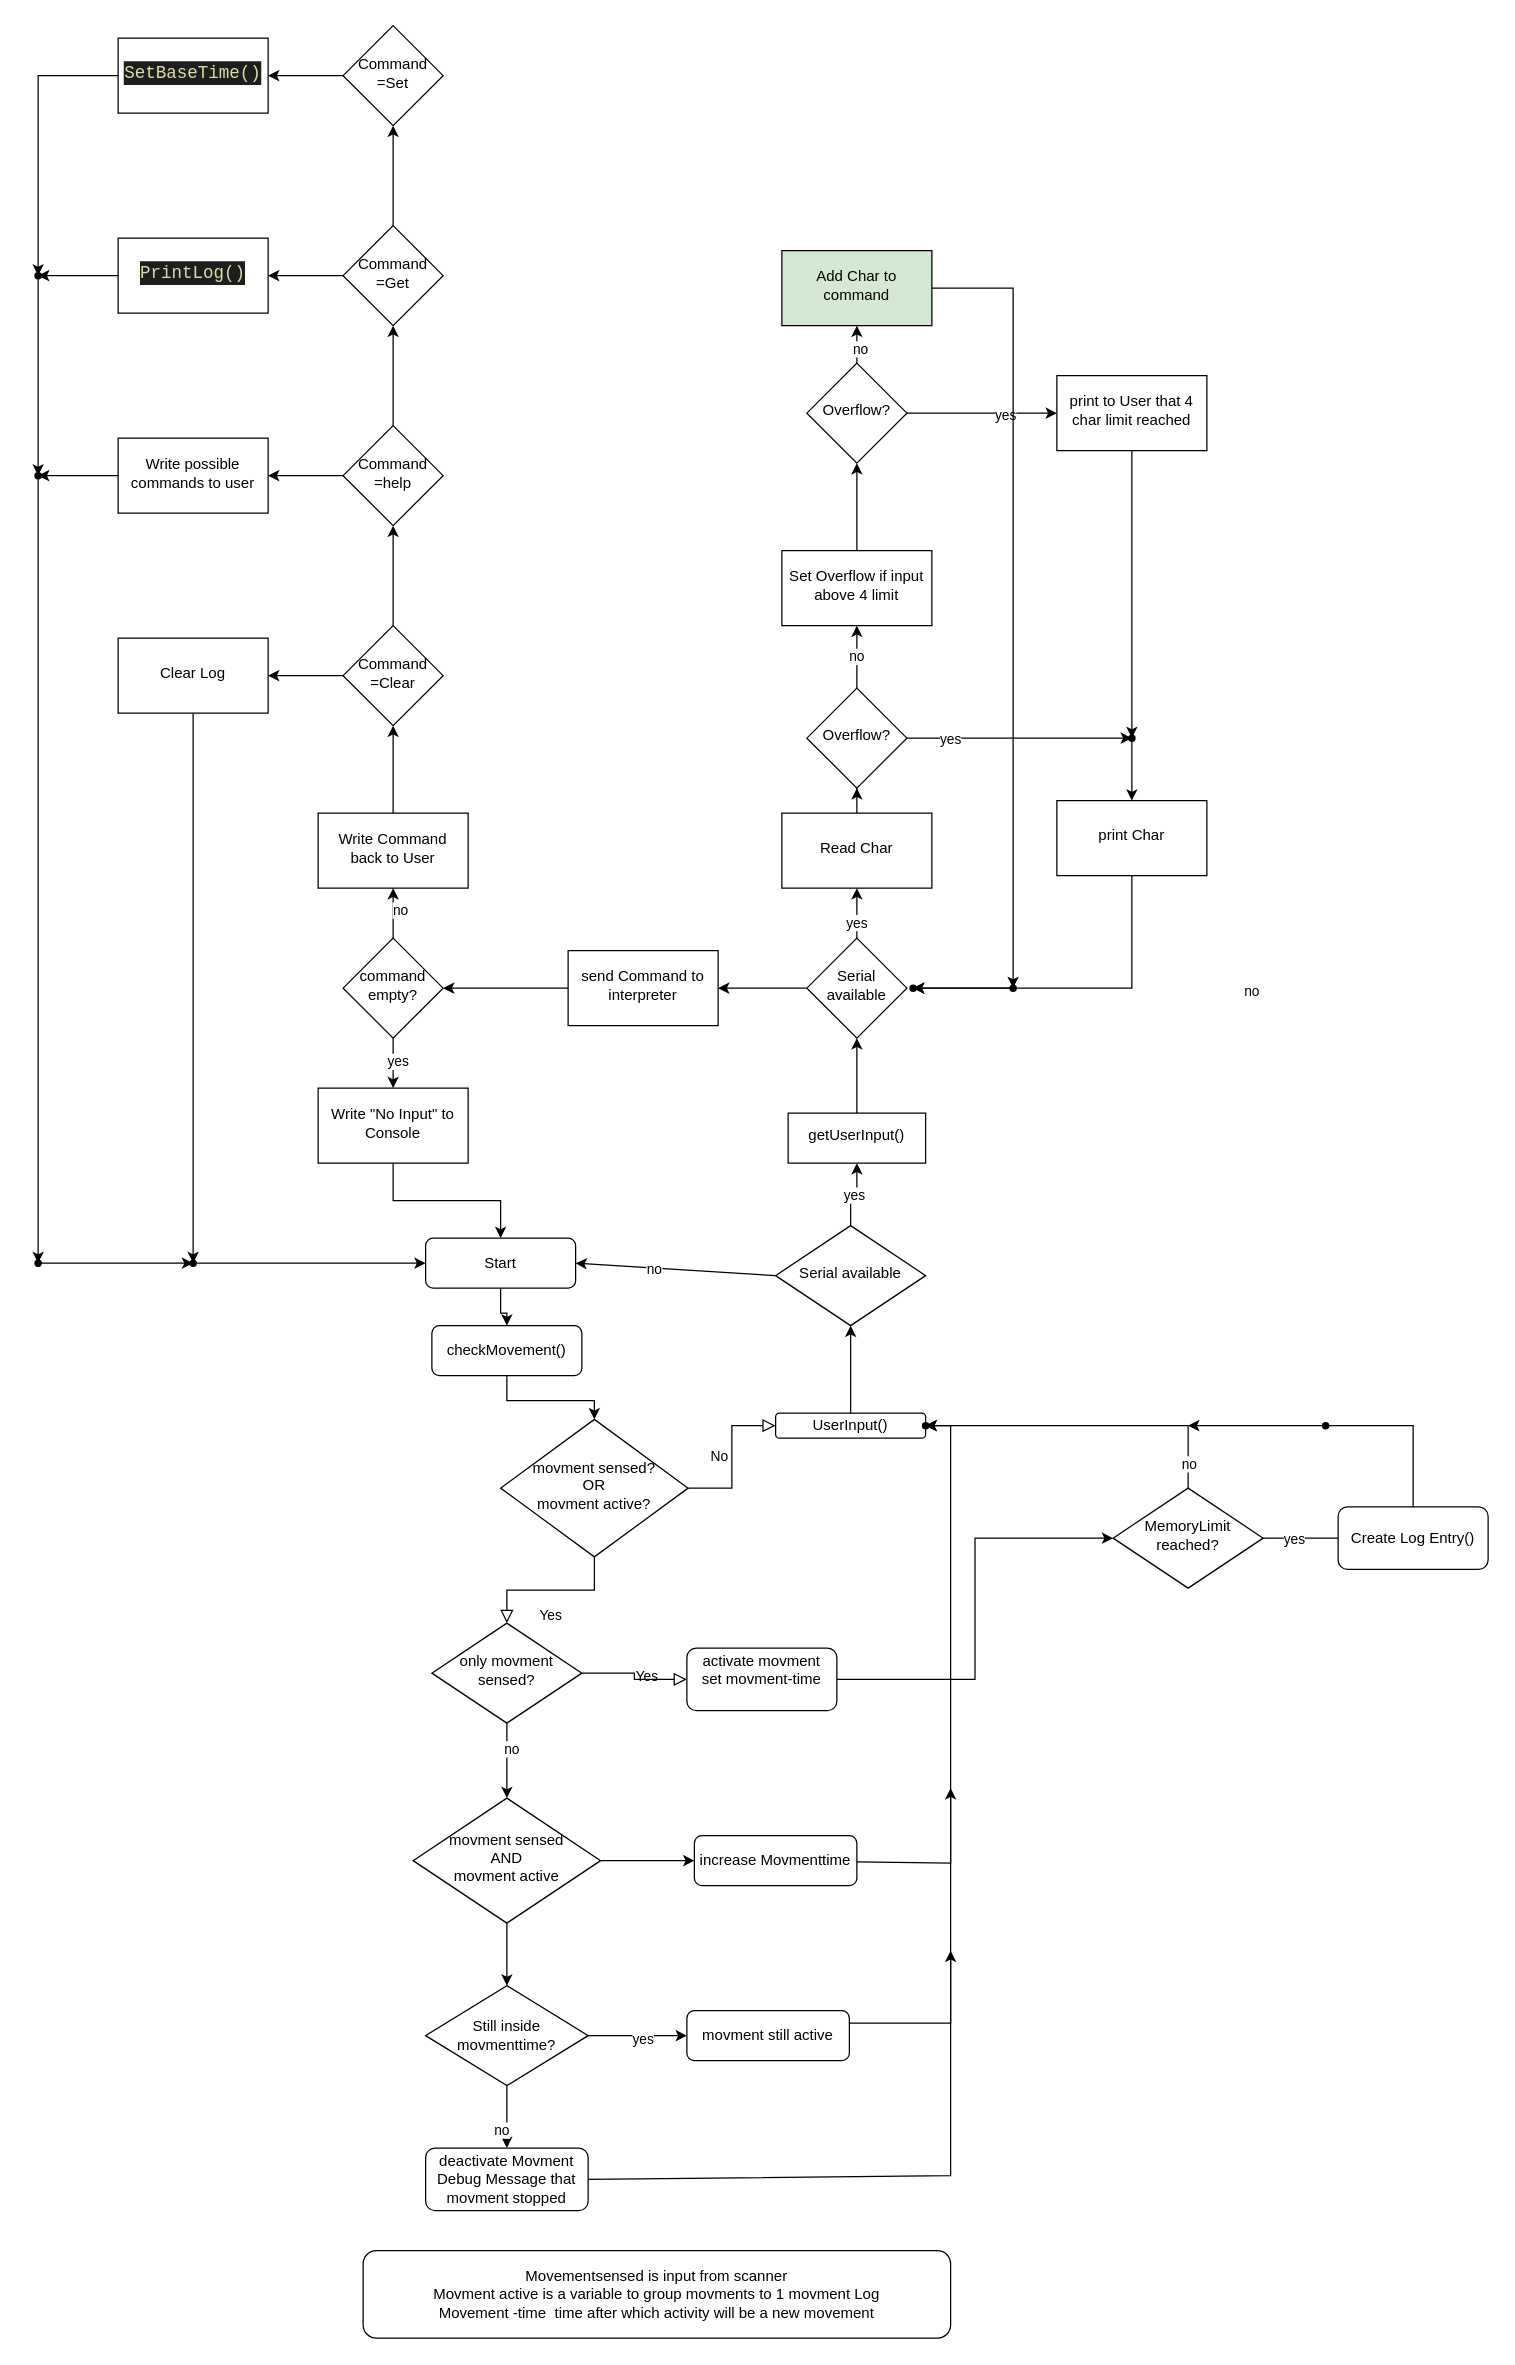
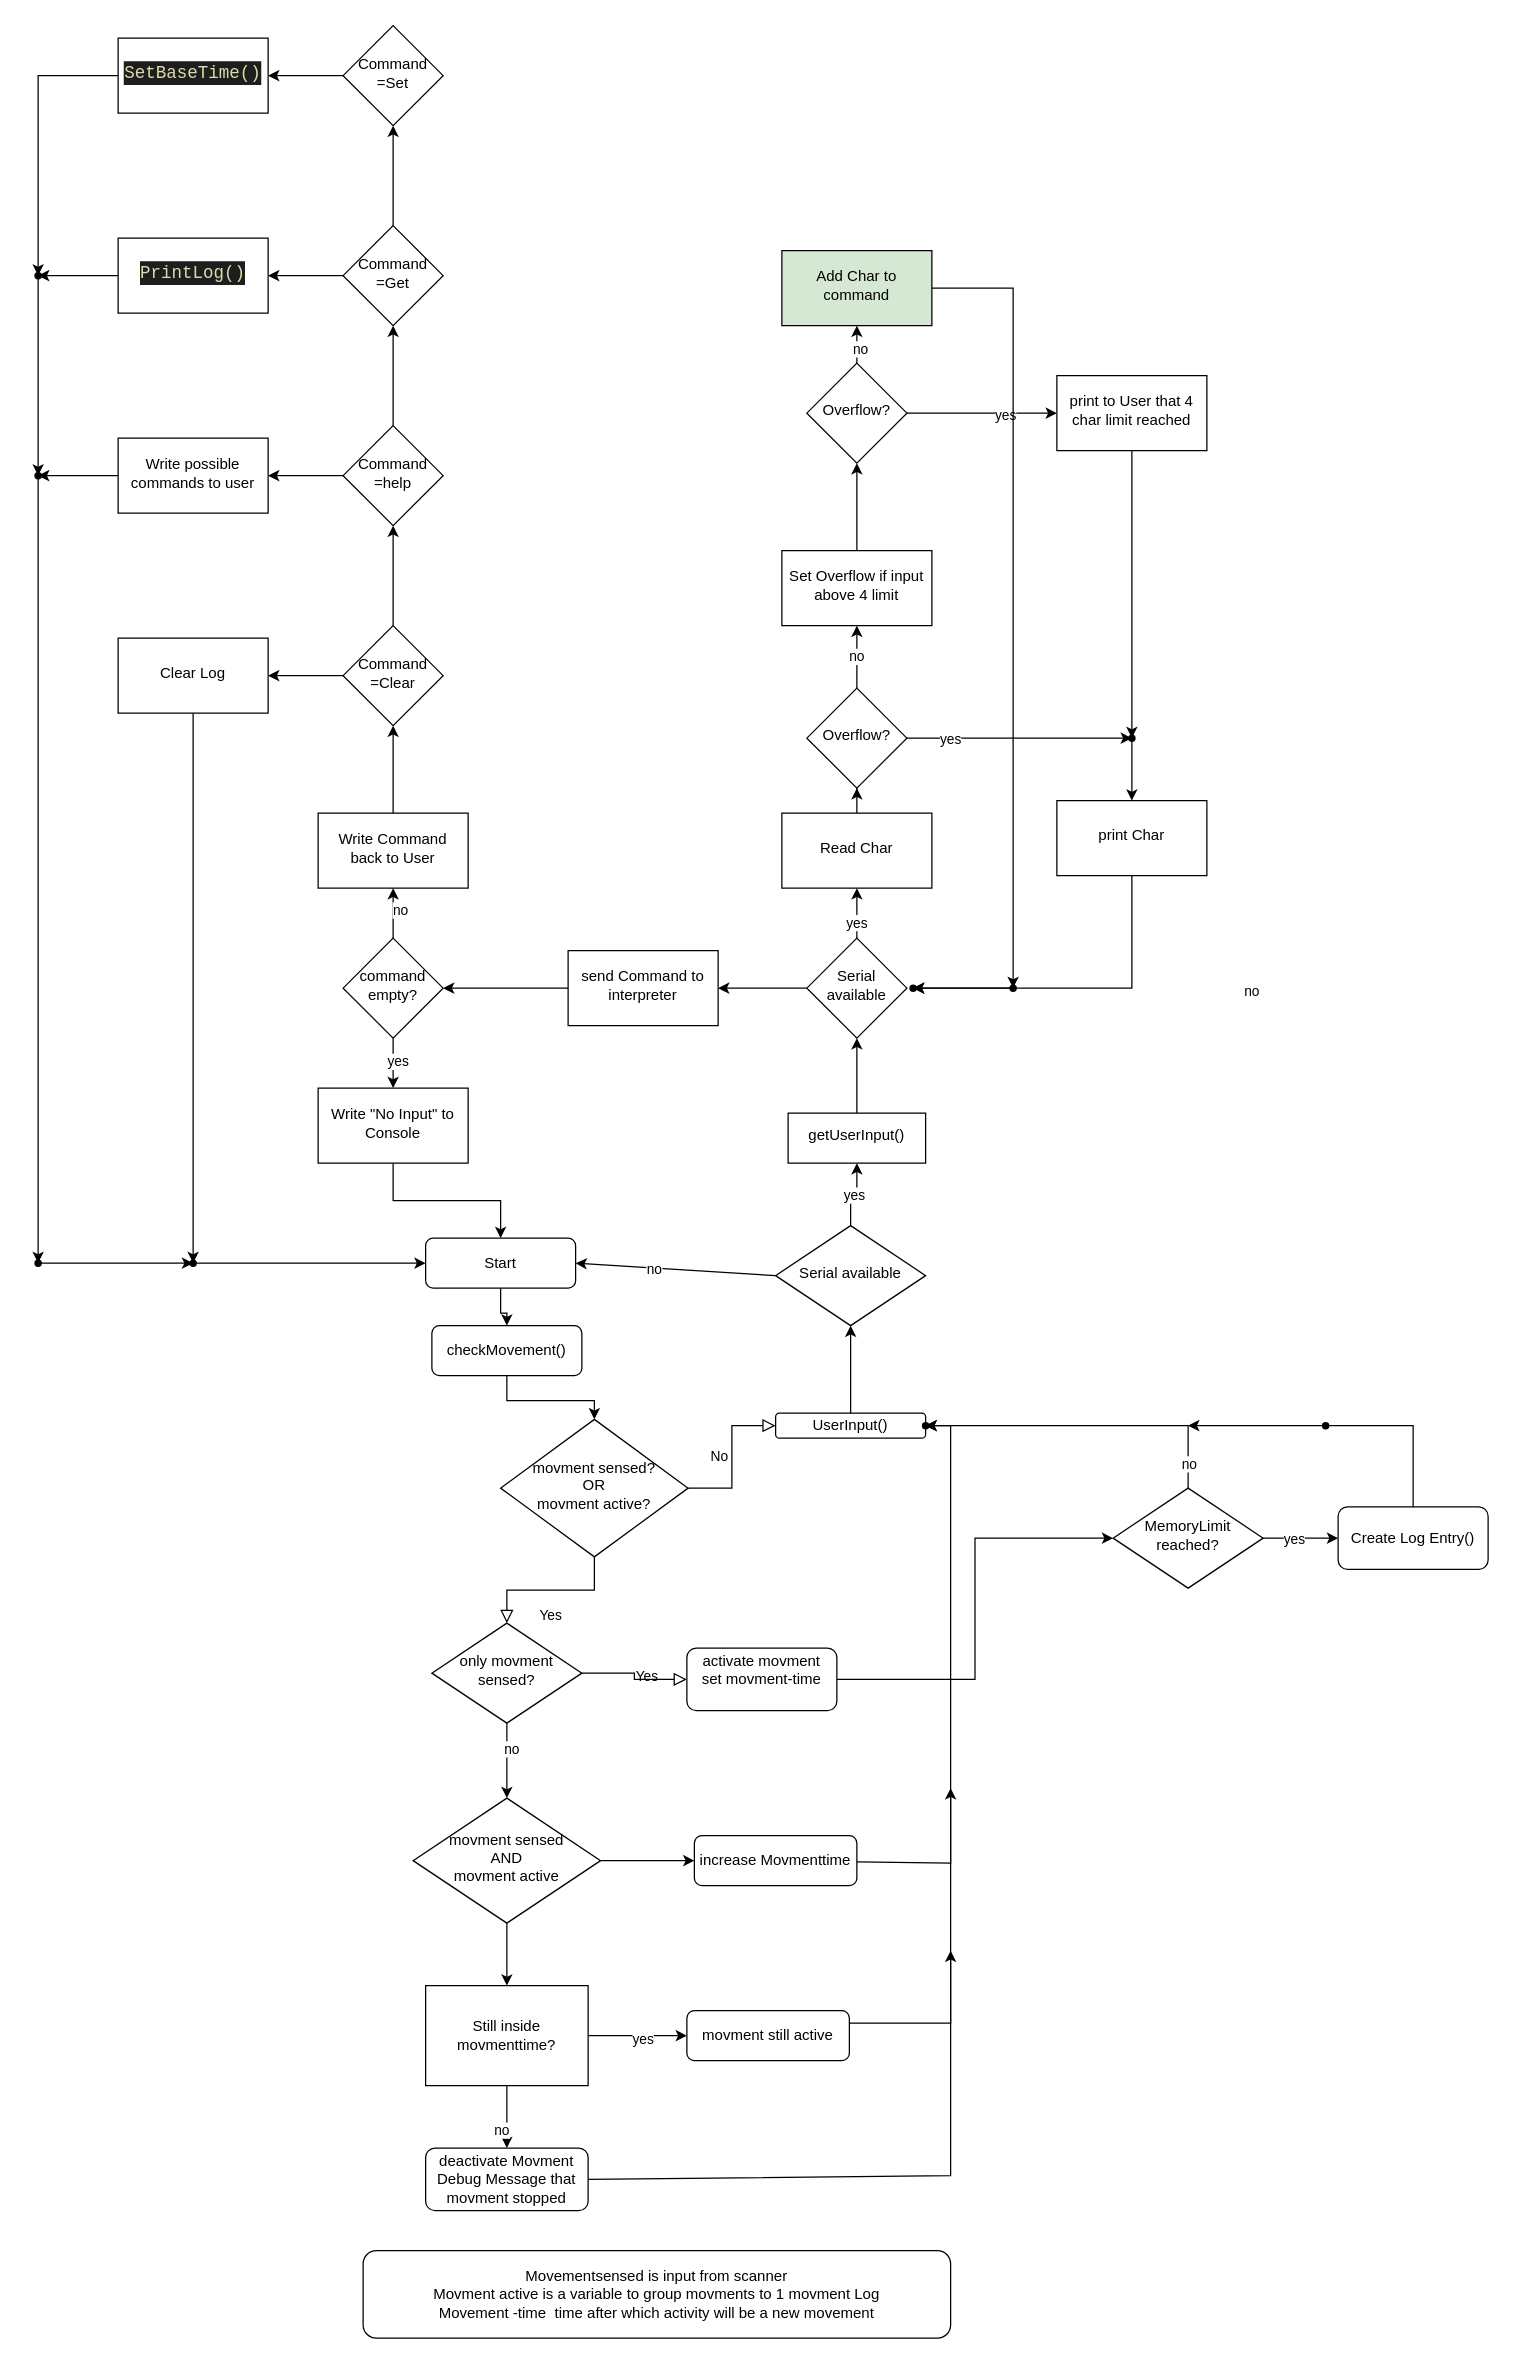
(1331, 1538) -> (1328, 1538)
(507, 2036) -> (507, 2036)
